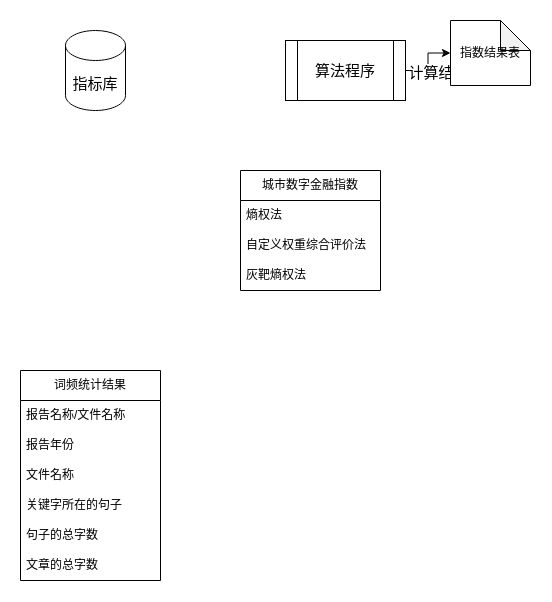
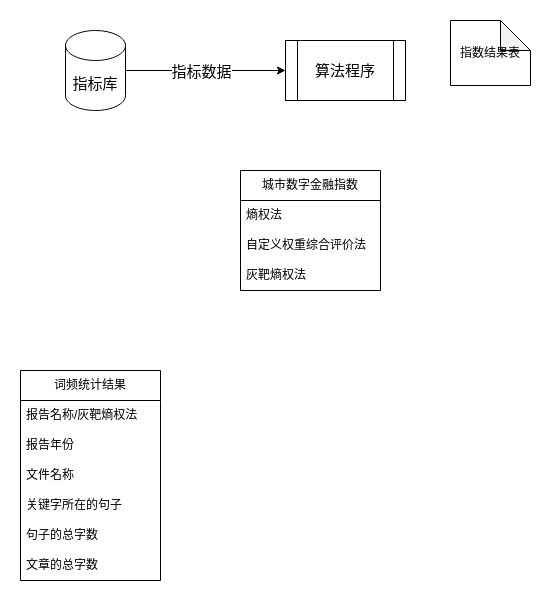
(428, 65) -> none
none -> (202, 71)
(78, 416) -> (84, 416)
